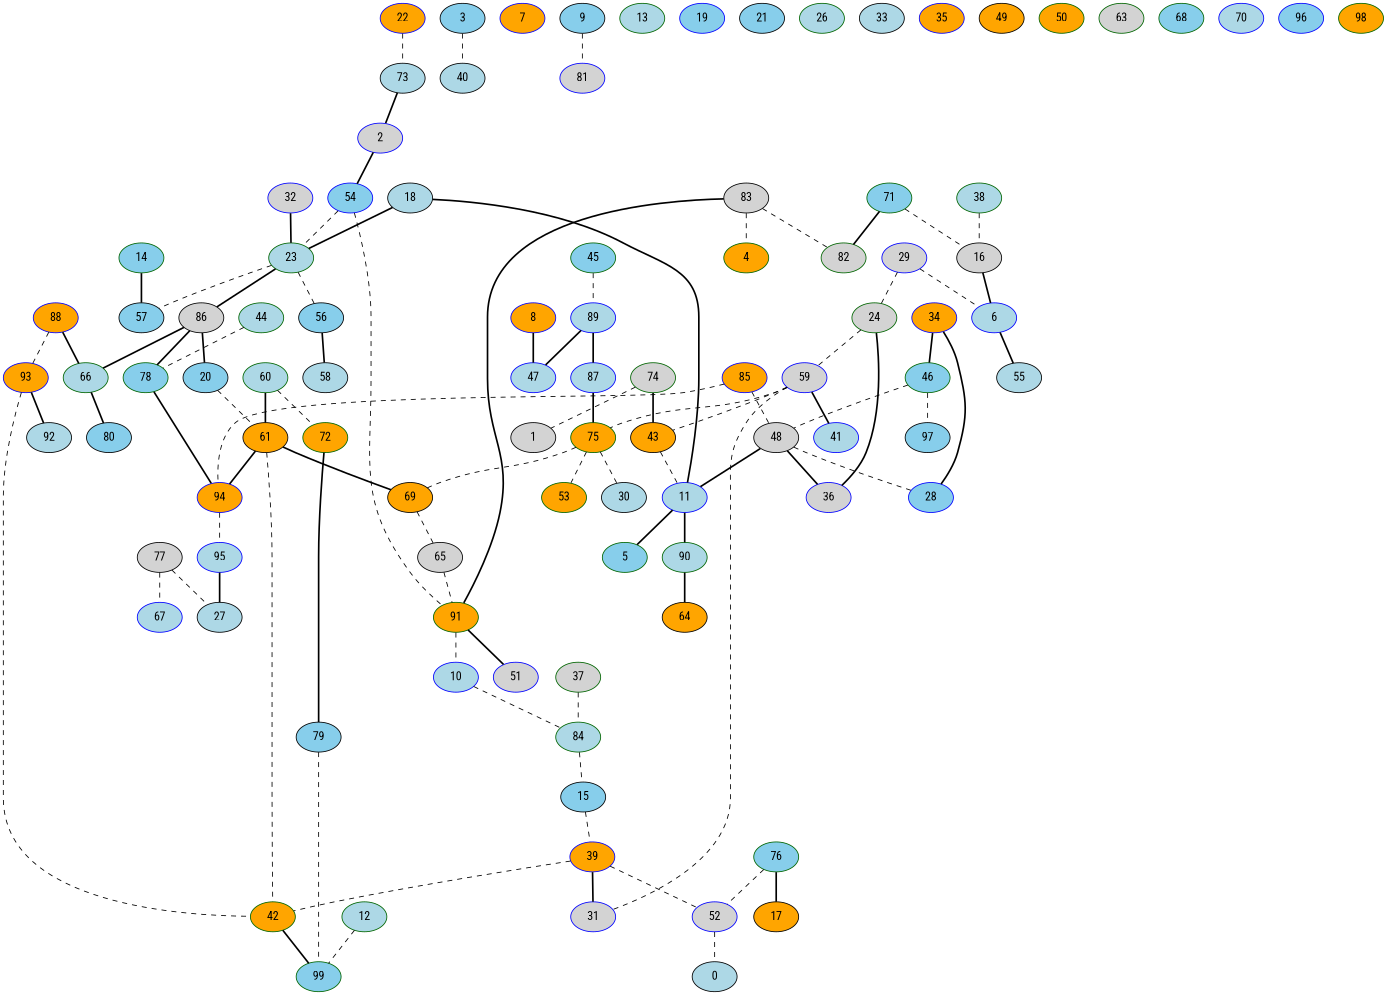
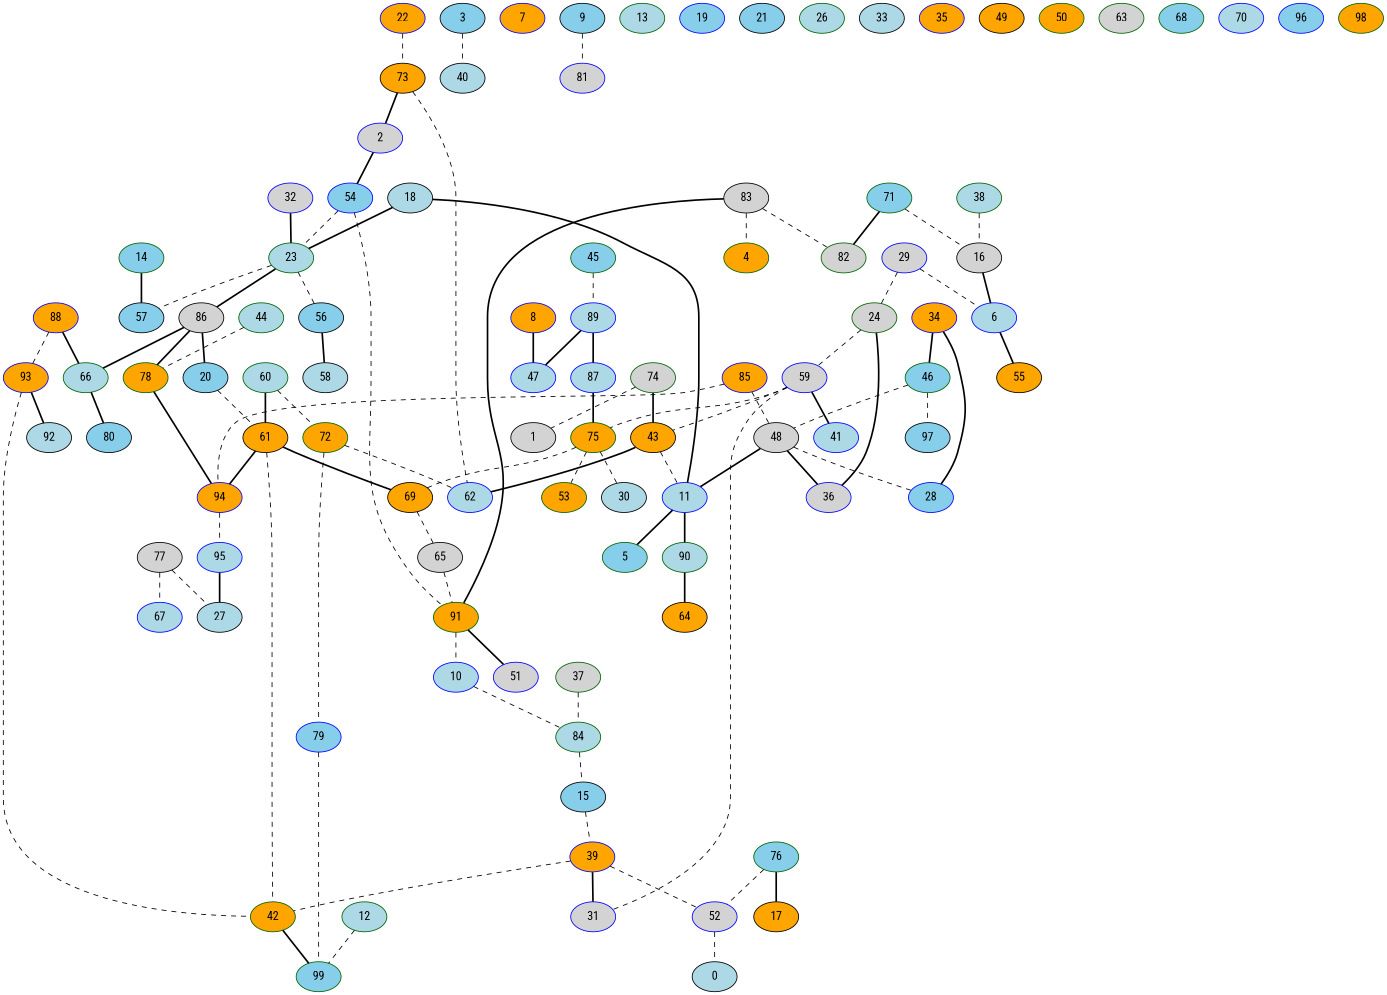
(403, 78) -> (403, 78)
(146, 378) -> (146, 378)
(1019, 378) -> (1019, 378)
none -> (470, 498)
(319, 587) -> (319, 587)
(319, 737) -> (319, 737)
